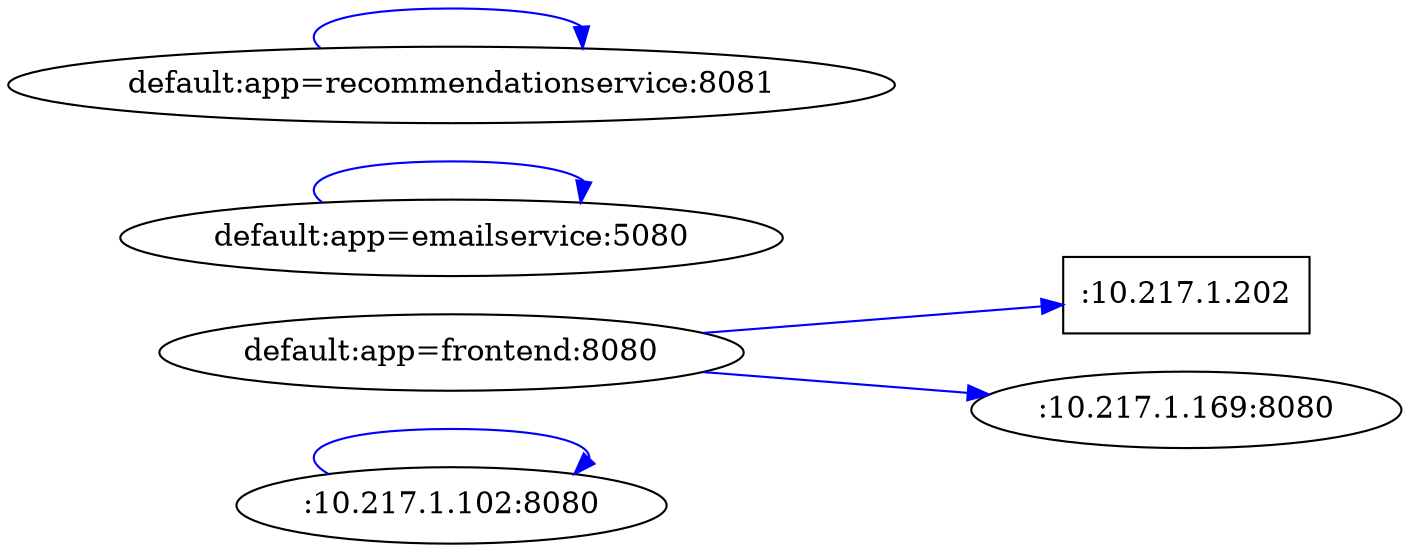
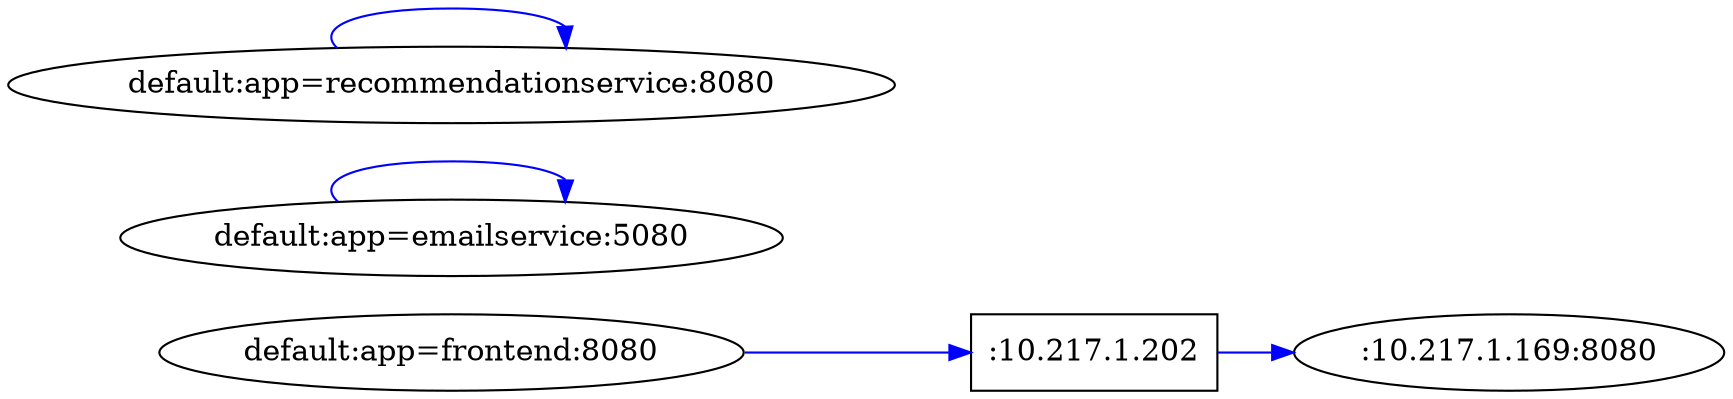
(452, 85) -> (452, 85)
(835, 382) -> (1245, 353)
(452, 505) -> none
